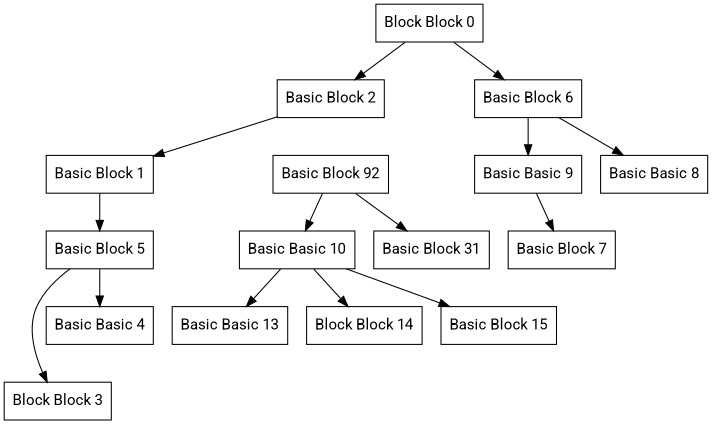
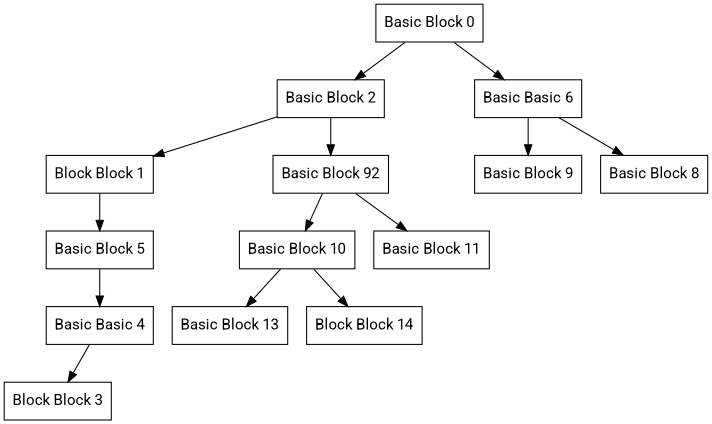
(429, 23) -> (429, 23)
(528, 99) -> (528, 99)
none -> (331, 131)
(100, 174) -> (100, 174)
(528, 174) -> (528, 174)
(654, 174) -> (654, 174)
(297, 250) -> (297, 250)
(432, 250) -> (432, 250)
(562, 250) -> none
(34, 315) -> (81, 359)
(230, 325) -> (230, 325)
(499, 325) -> none
